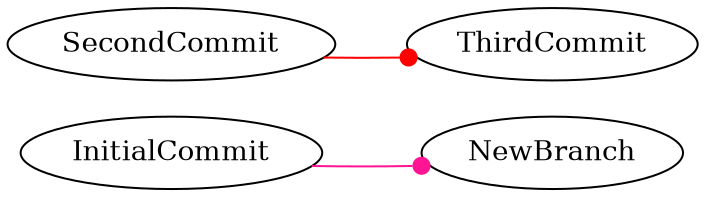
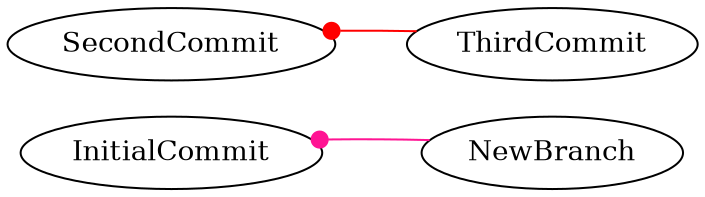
(362, 58) -> (378, 31)
(362, 166) -> (379, 139)
